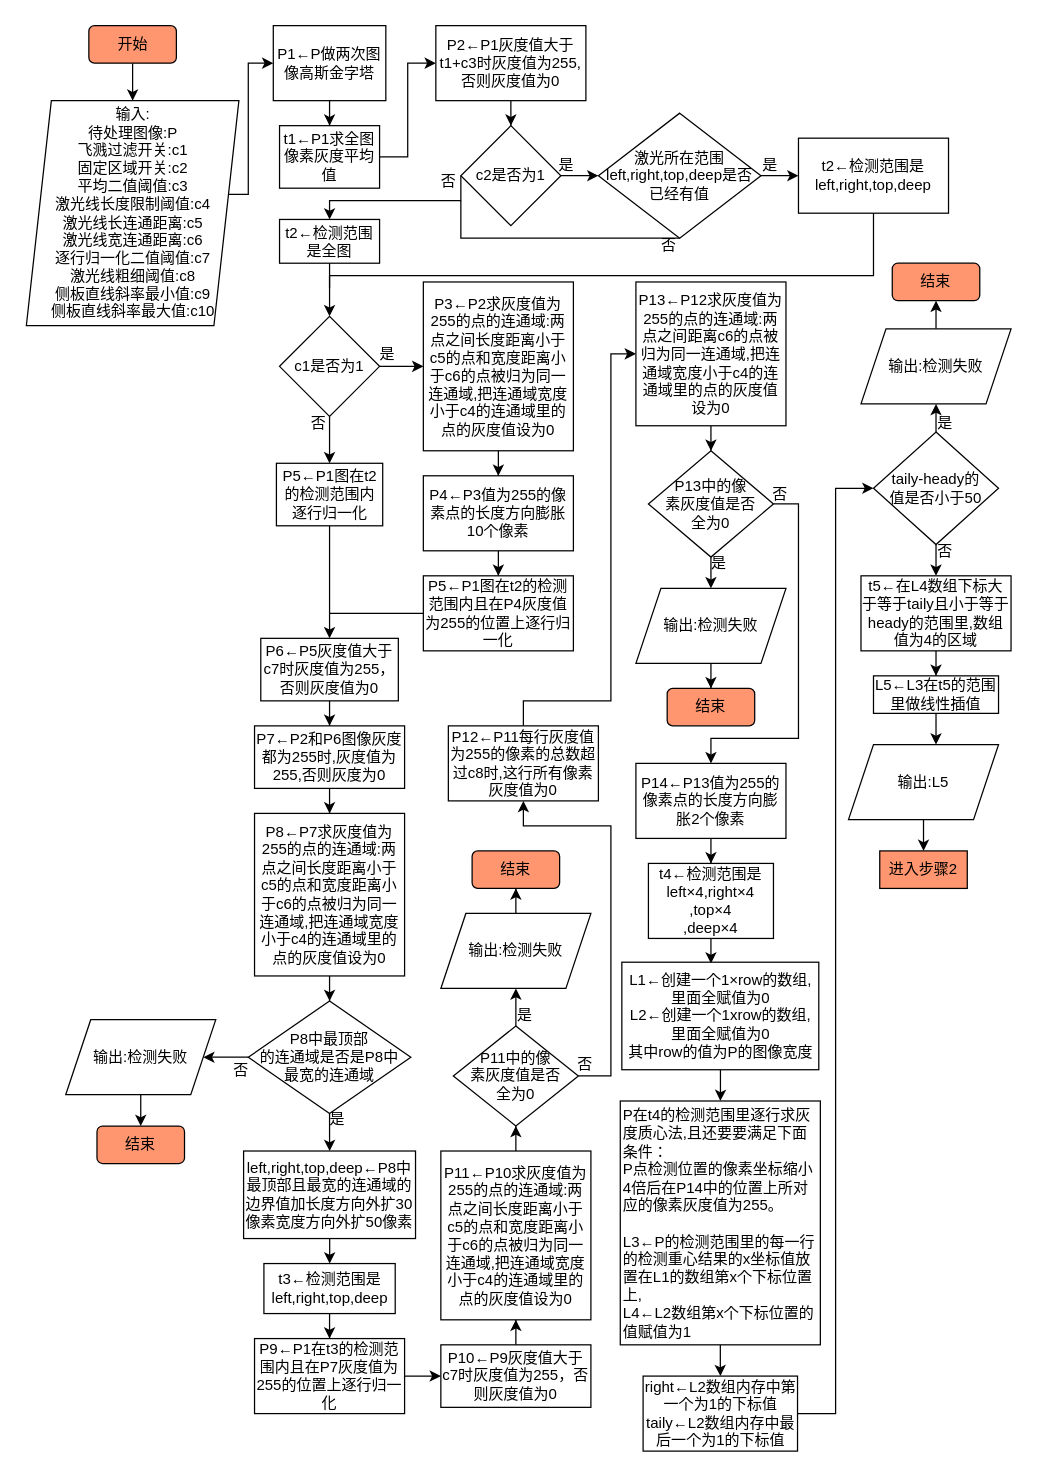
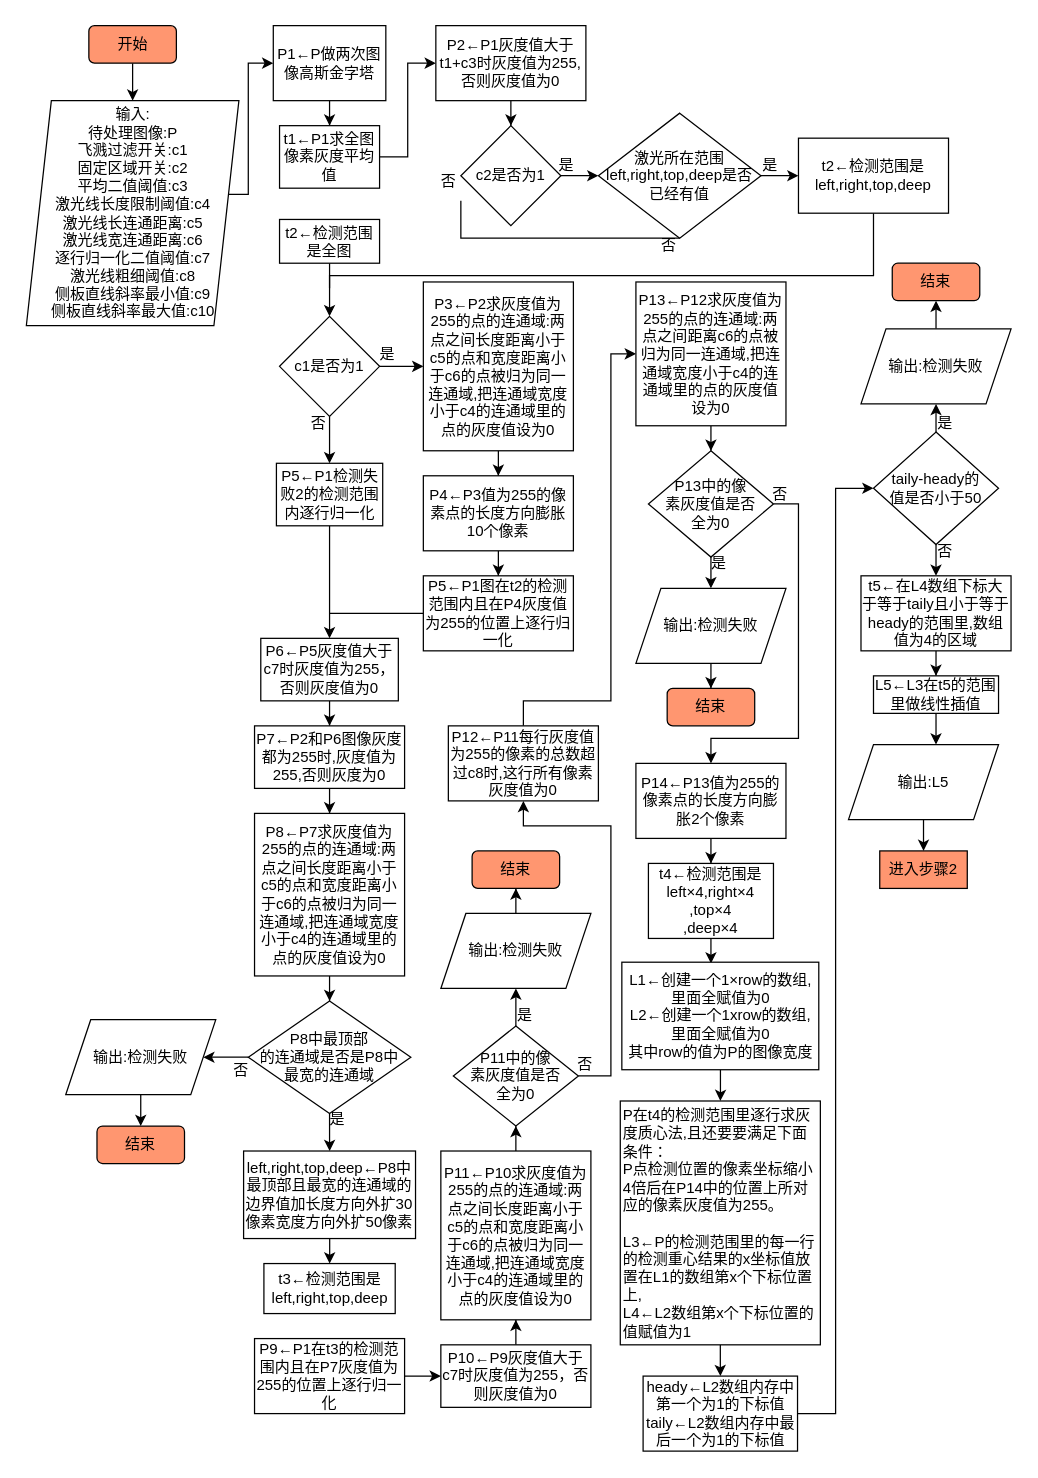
(403, 201) -> none
(330, 494) -> (330, 494)
(329, 1330) -> none
(721, 1413) -> (721, 1413)
